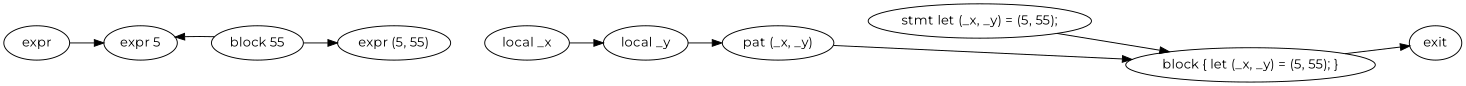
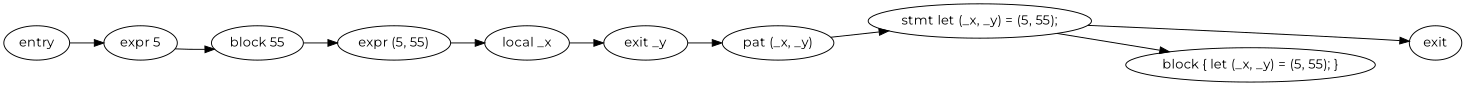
(200, 36) -> (190, 49)
(37, 43) -> (37, 43)
none -> (463, 43)
(646, 43) -> (646, 43)
(1373, 50) -> (1244, 32)
(978, 52) -> (855, 35)
